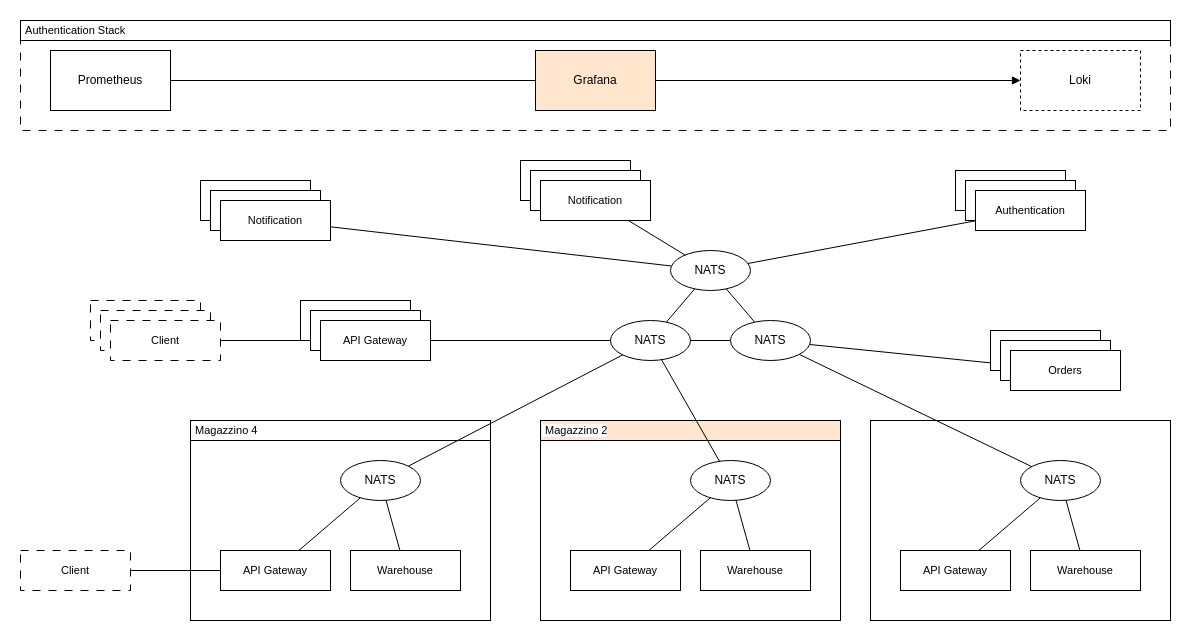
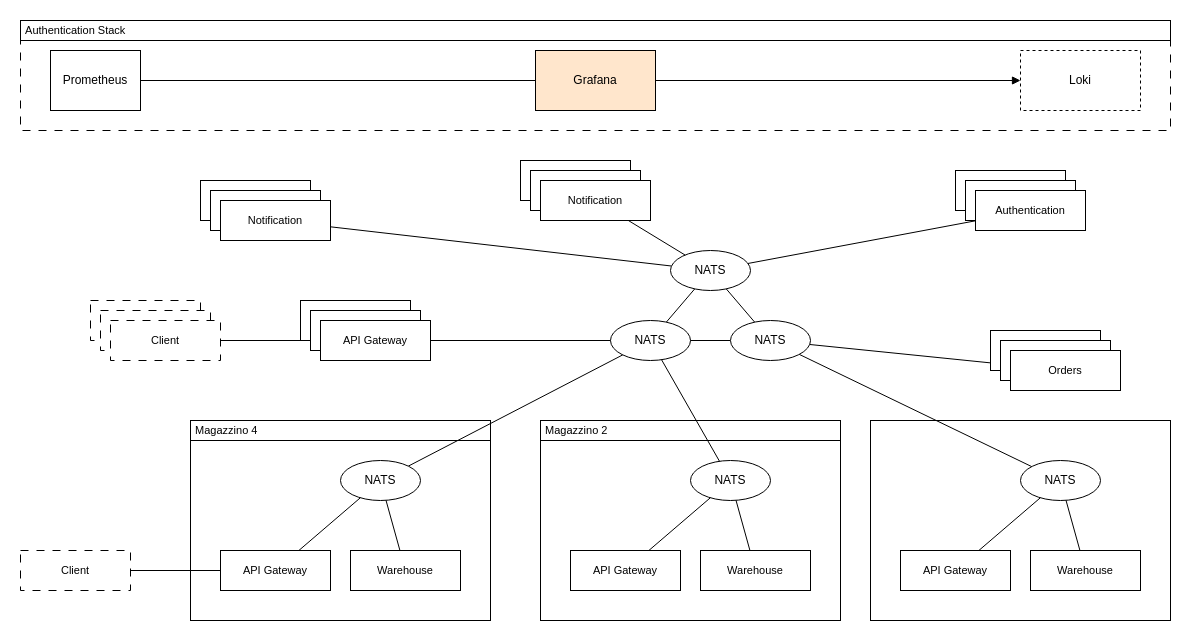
(111, 81) -> (96, 81)
(691, 431) -> (691, 431)
